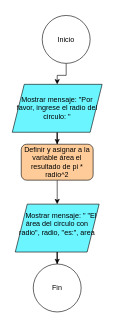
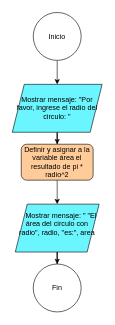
(66, 39) -> (57, 36)
